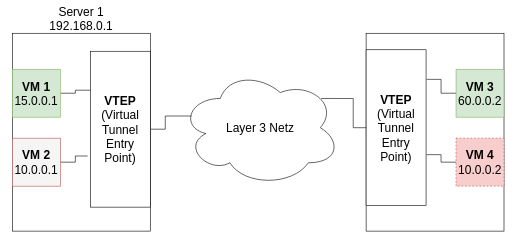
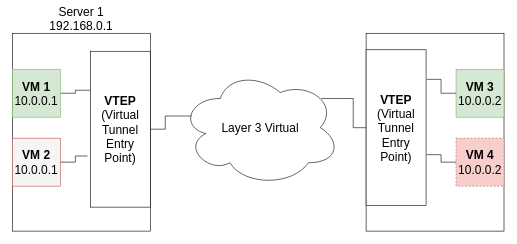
(36, 93) -> (36, 93)
(480, 93) -> (480, 93)
(260, 128) -> (260, 128)
